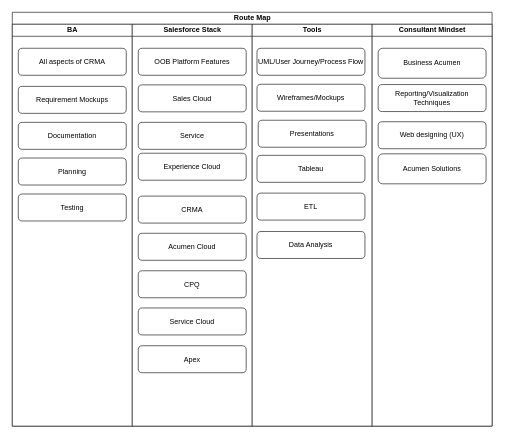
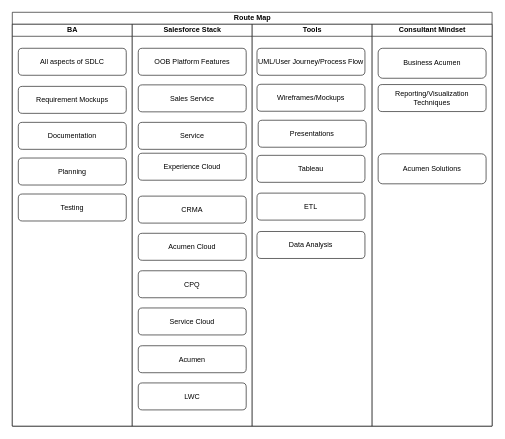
(72, 62) -> (72, 62)
(192, 99) -> (192, 99)
(432, 135) -> none
(192, 360) -> (192, 360)
none -> (192, 397)
